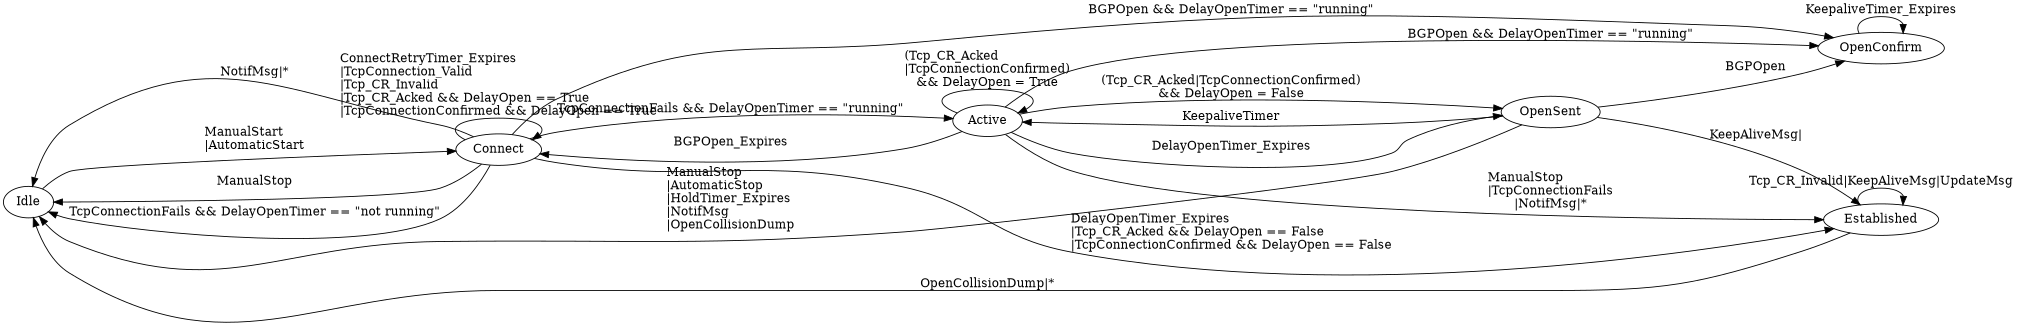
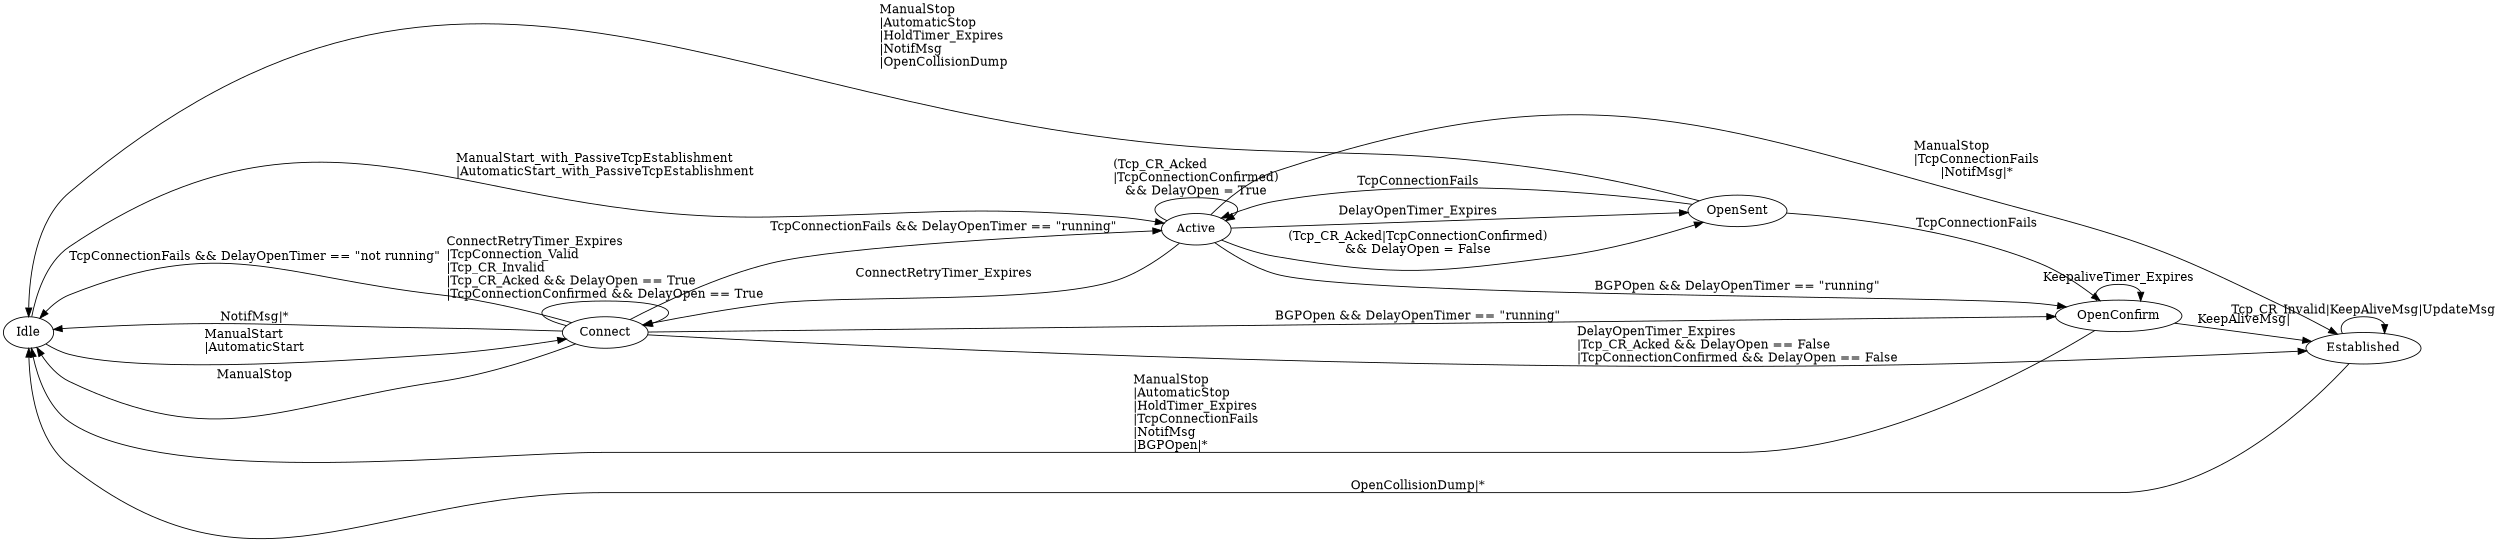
(1756, 67) -> (1977, 224)
(1231, 117) -> (1418, 182)
(731, 142) -> (944, 273)
(1730, 145) -> (2239, 332)
none -> (562, 199)
none -> (1053, 452)
